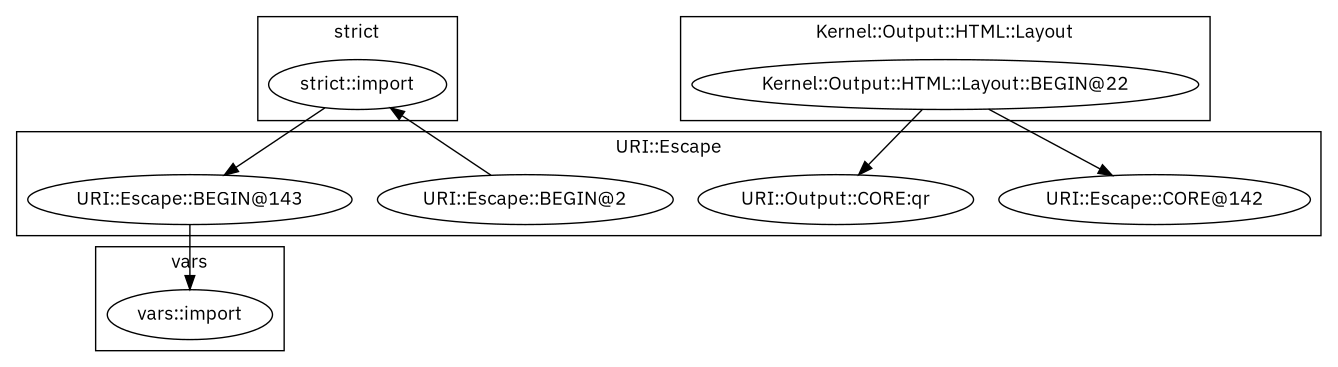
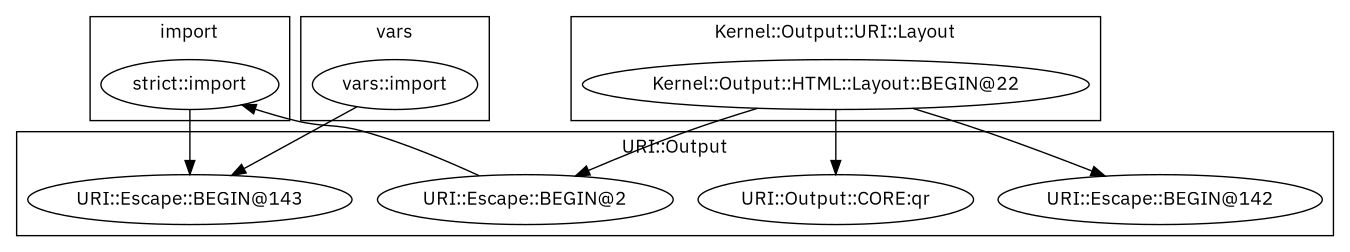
(358, 33) -> (190, 33)
(945, 33) -> (836, 33)
none -> (664, 140)
(669, 148) -> (675, 148)
(1155, 200) -> (1160, 200)
(190, 255) -> (295, 141)
